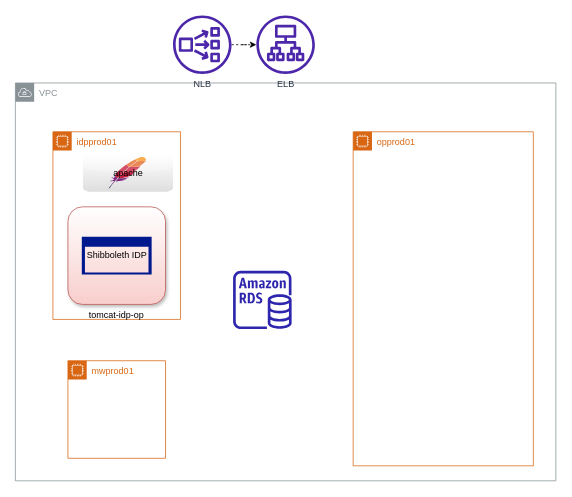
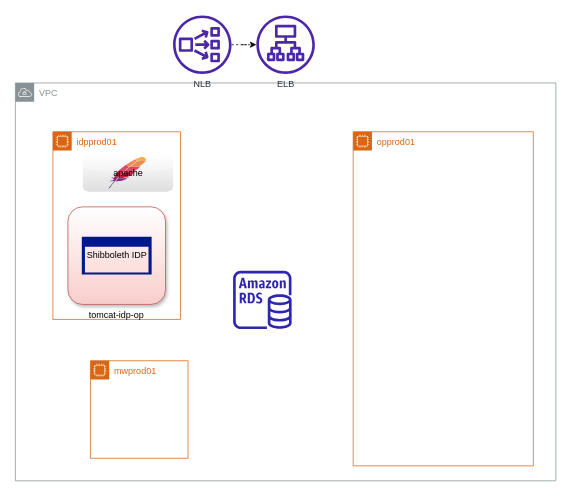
(117, 409) -> (139, 409)
